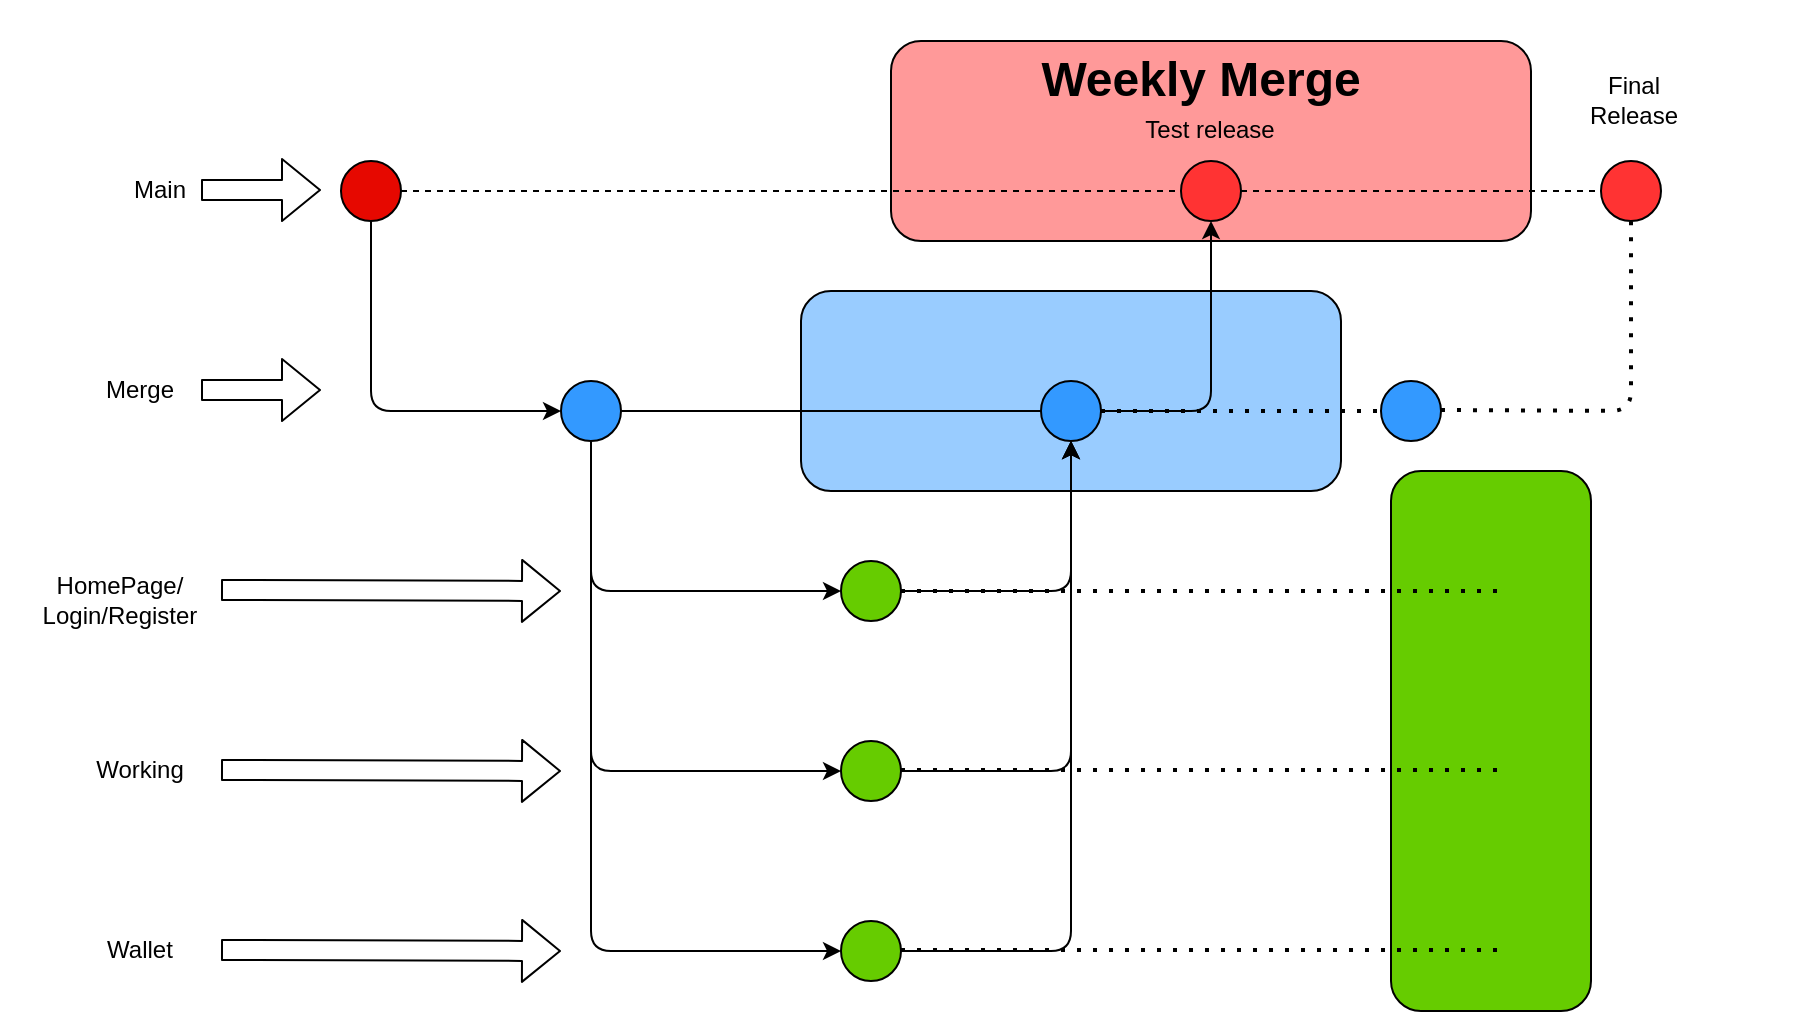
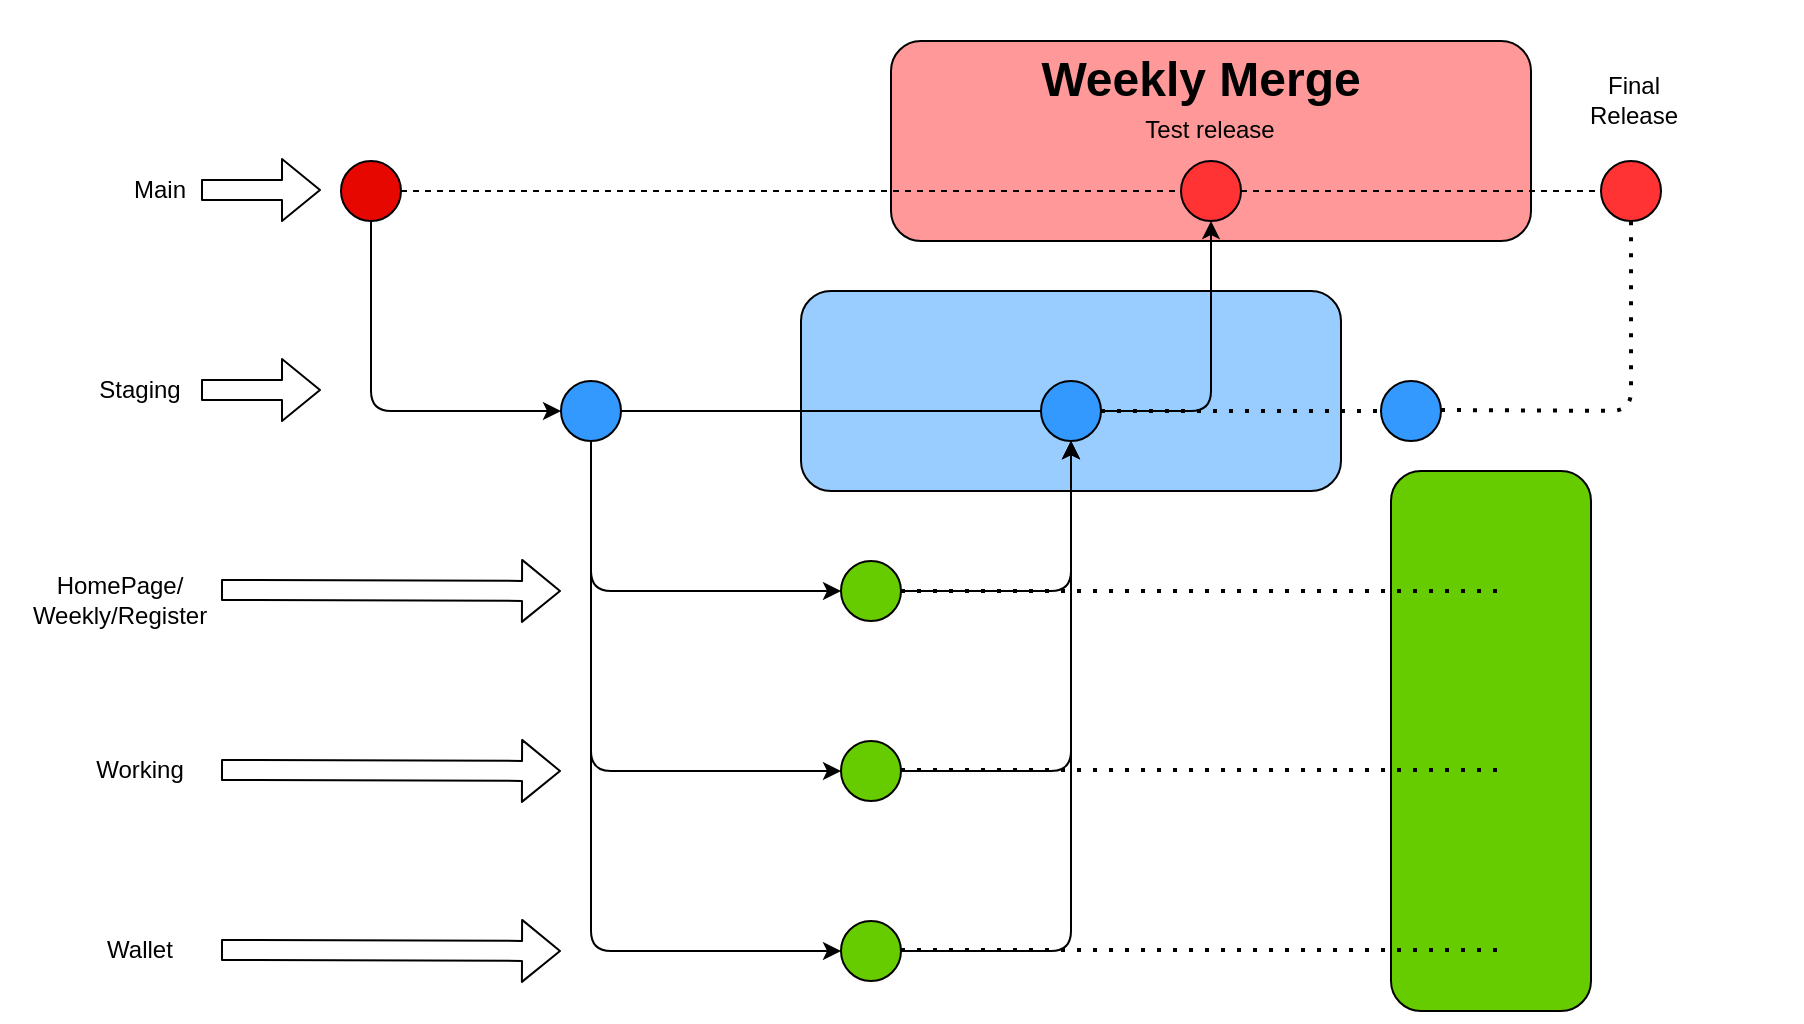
(141, 391) -> (141, 391)
(121, 601) -> (121, 601)
